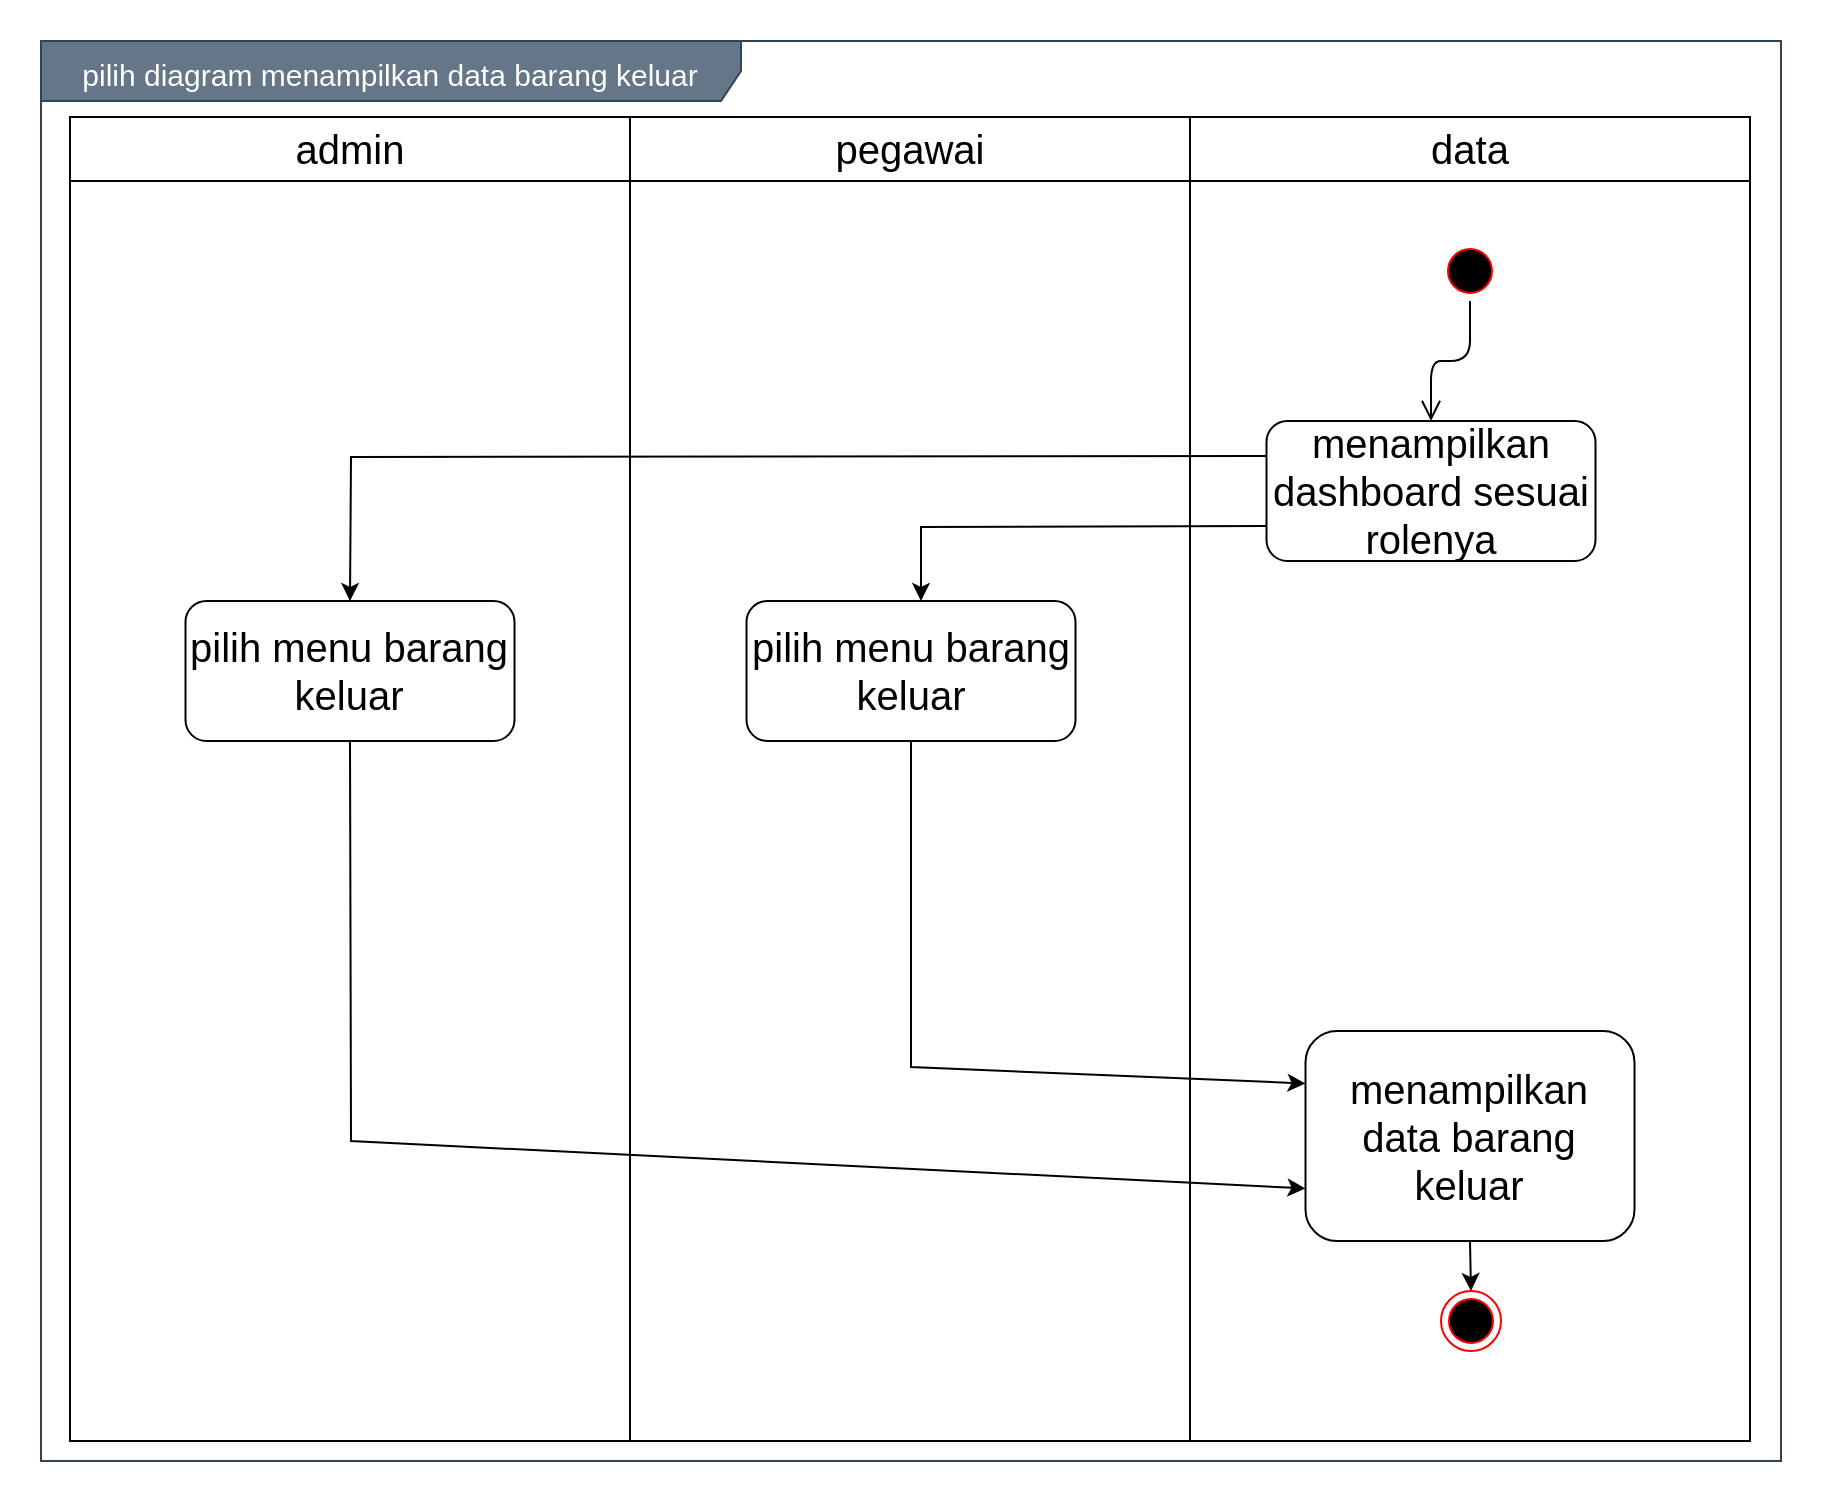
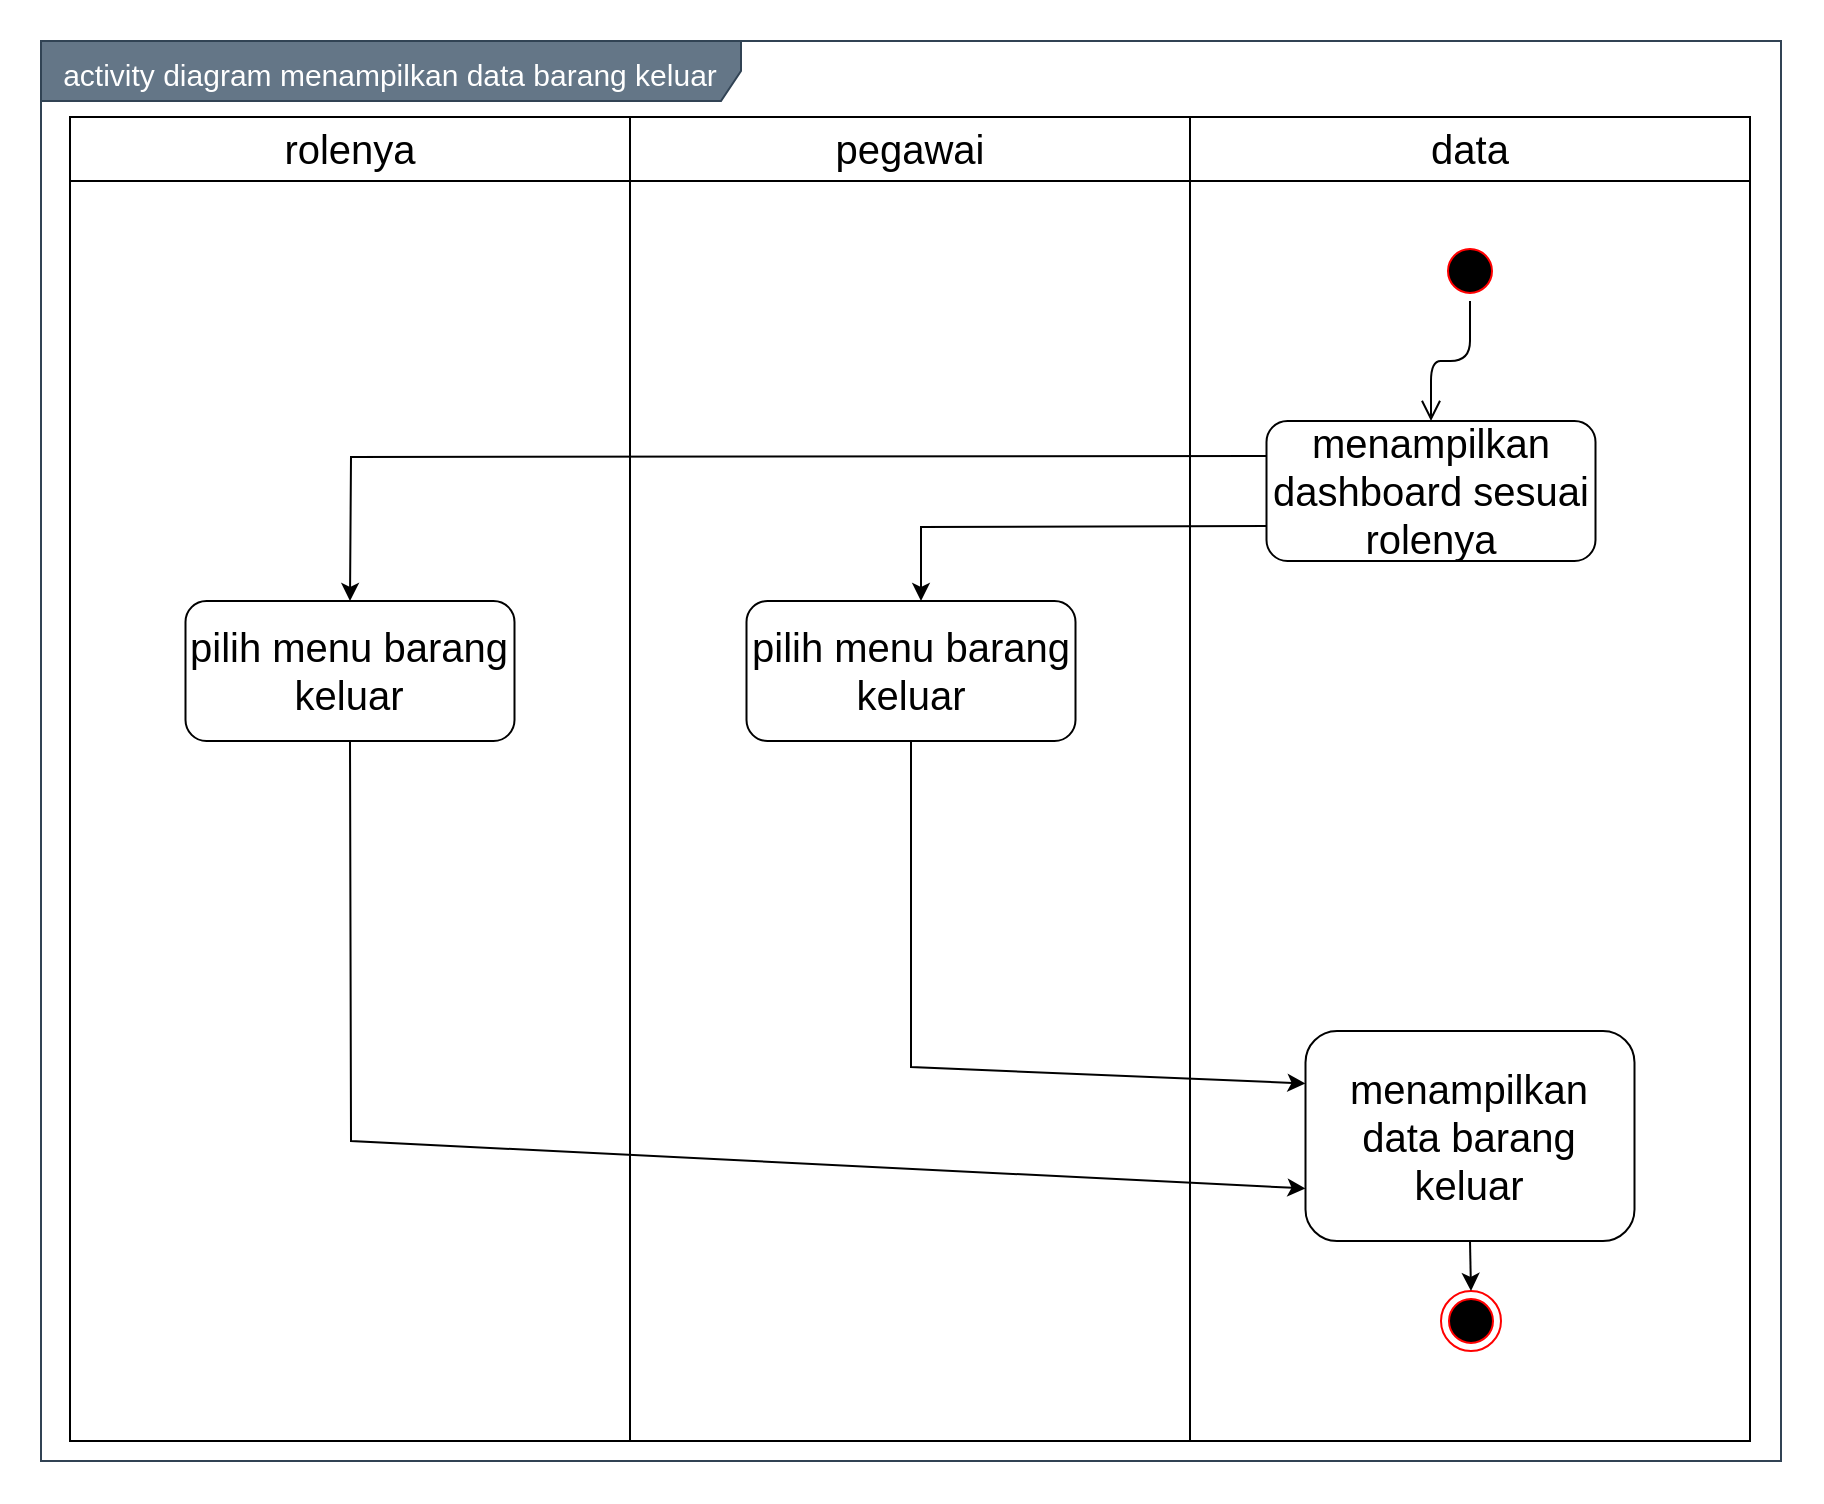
(391, 71) -> (391, 71)
(351, 149) -> (351, 149)
